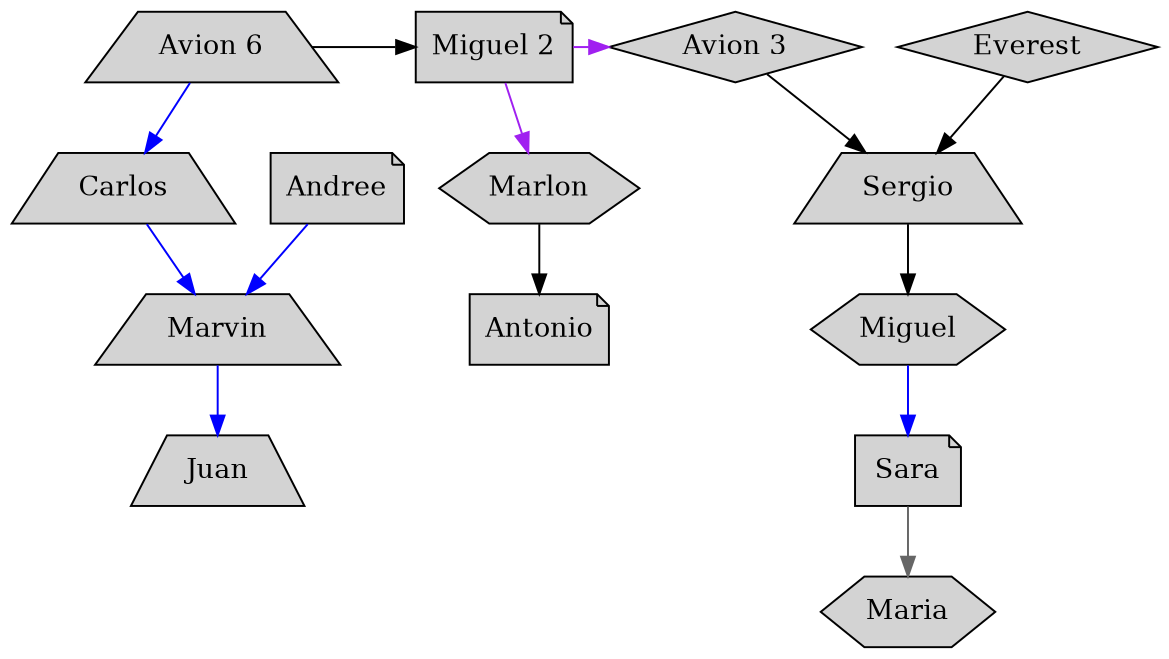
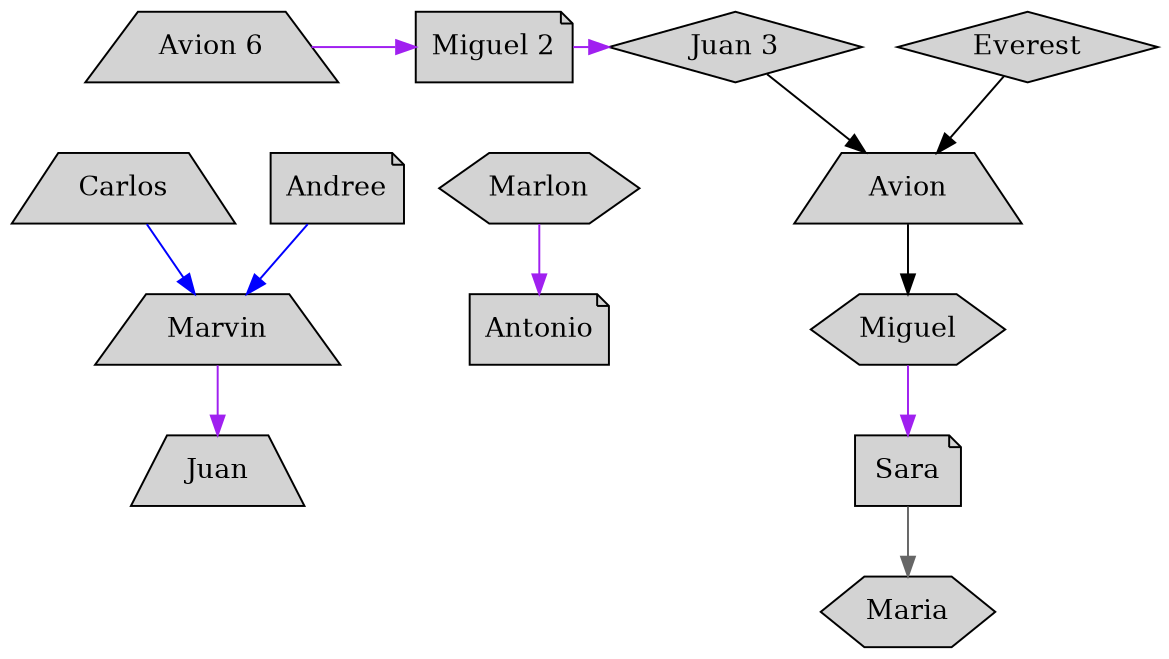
(354, 47) -> (354, 47)
(735, 47) -> (735, 47)
(514, 108) -> none
(173, 109) -> none
(908, 188) -> (908, 188)
(539, 249) -> (539, 249)
(218, 390) -> (218, 390)
(908, 390) -> (908, 390)
